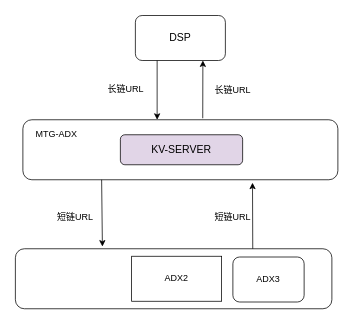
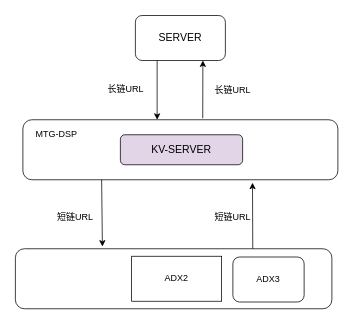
(180, 38) -> (180, 38)
(57, 135) -> (57, 135)
